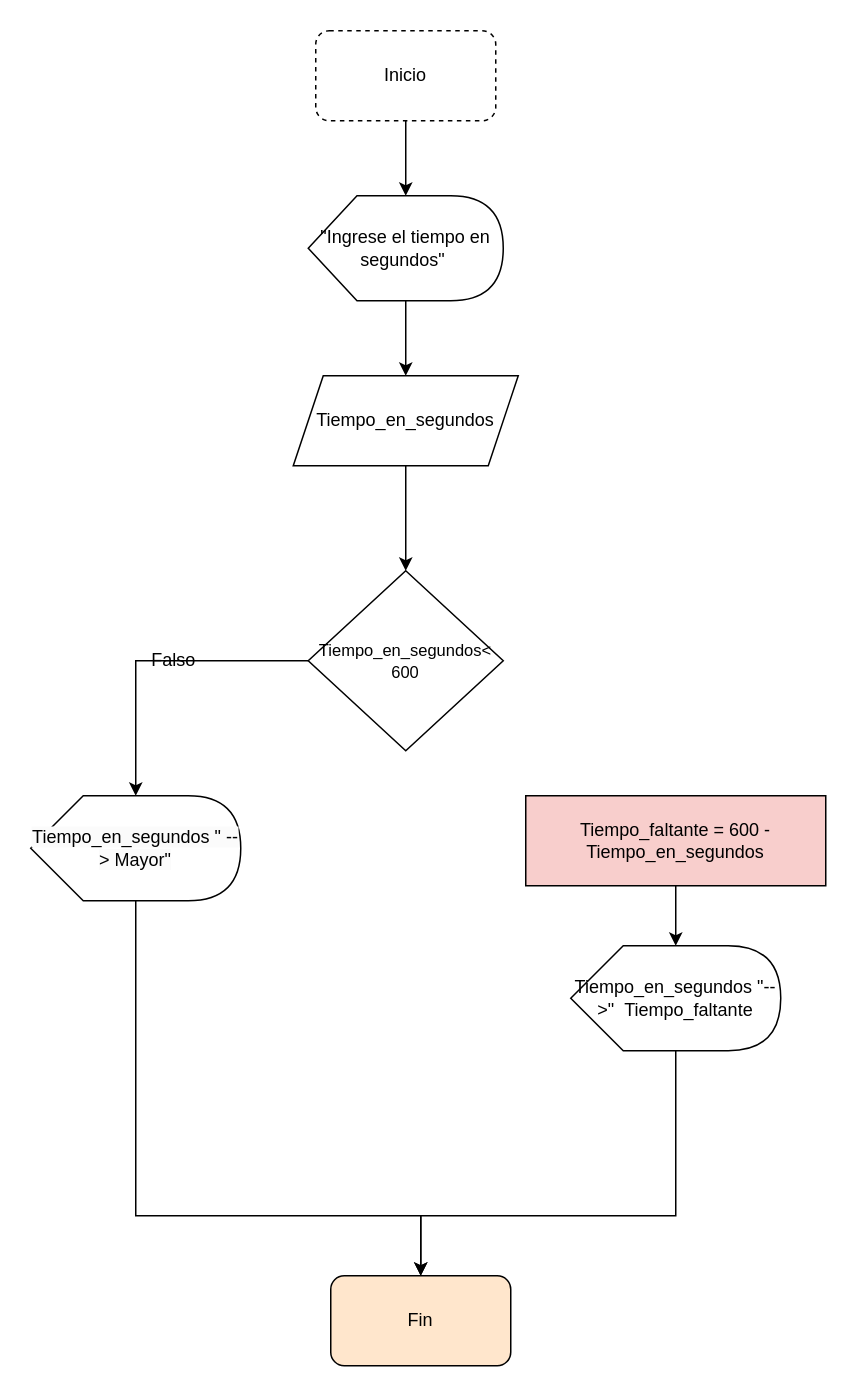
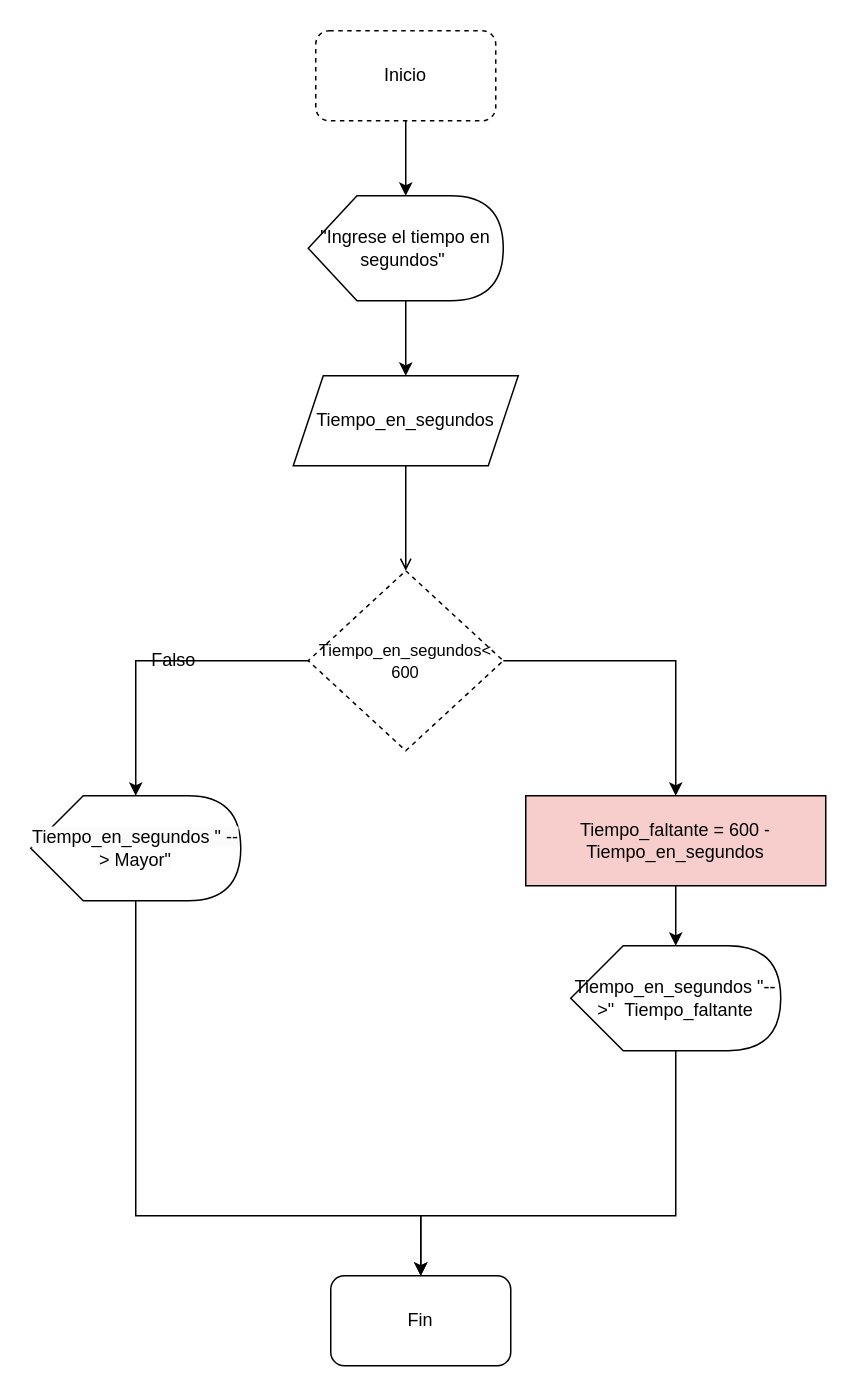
(406, 559) -> (406, 561)
(406, 661) -> (406, 661)
none -> (652, 661)
(421, 1321) -> (421, 1321)
